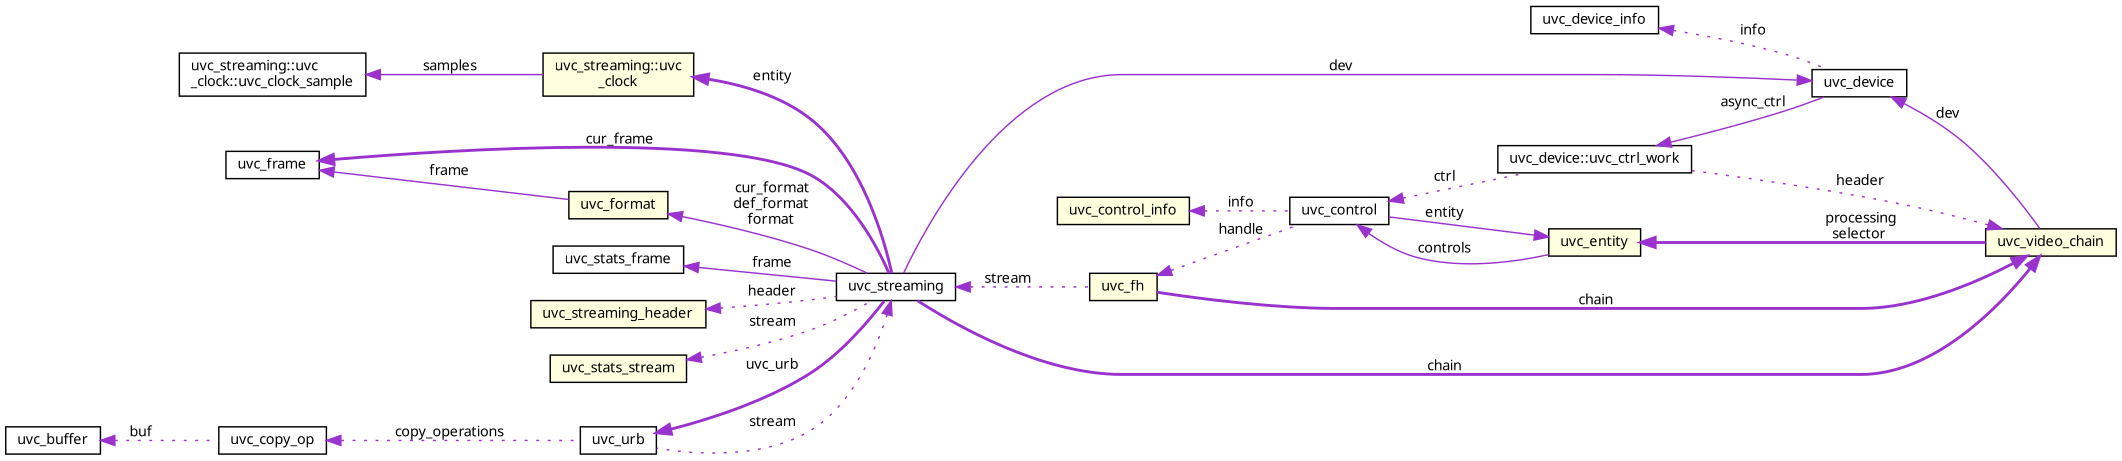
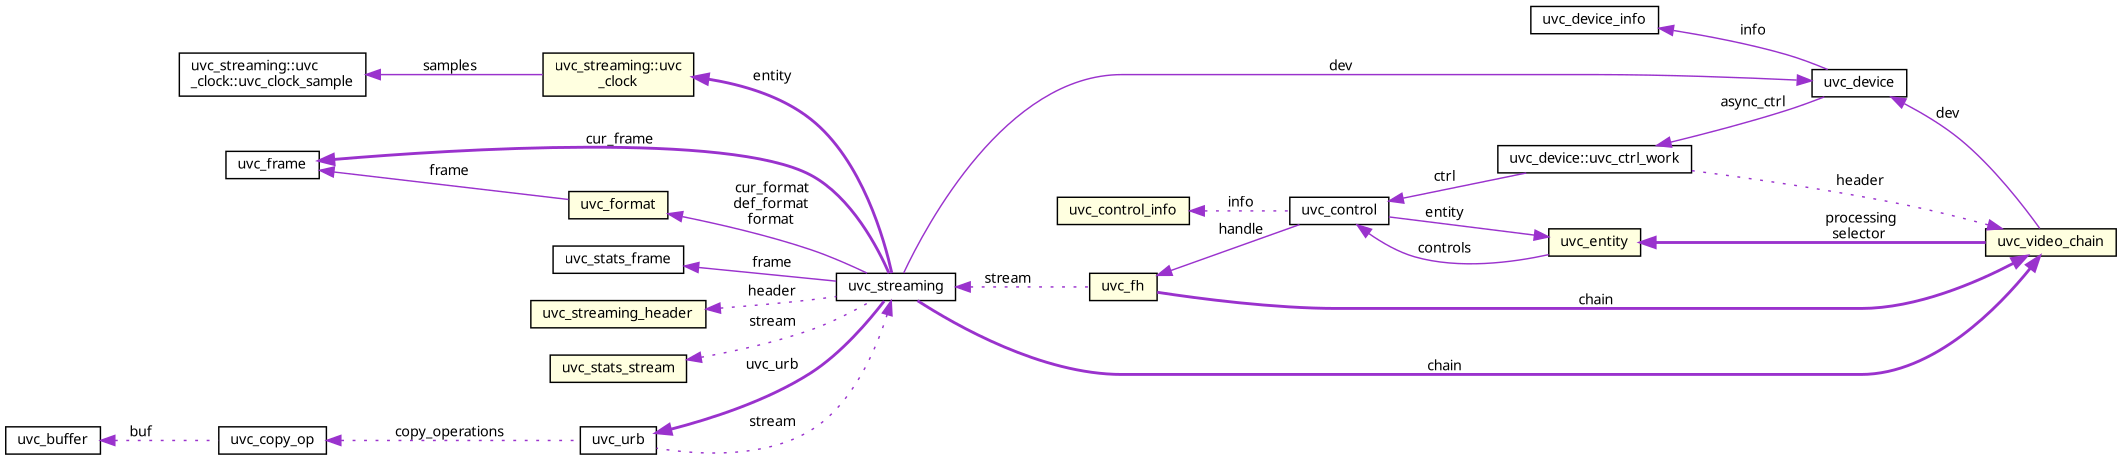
(1752, 46) -> (1752, 46)
(1465, 186) -> (1465, 186)
(1235, 248) -> (1235, 248)
